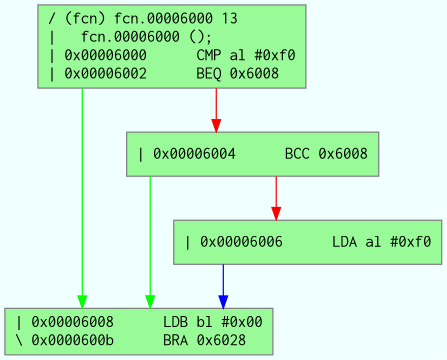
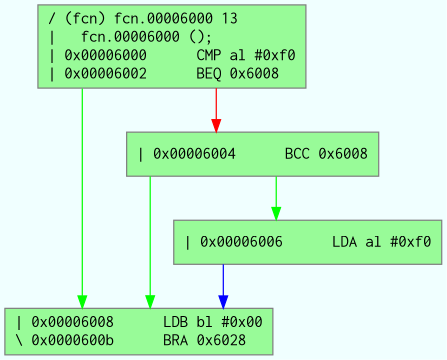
(276, 192) -> (276, 192)
